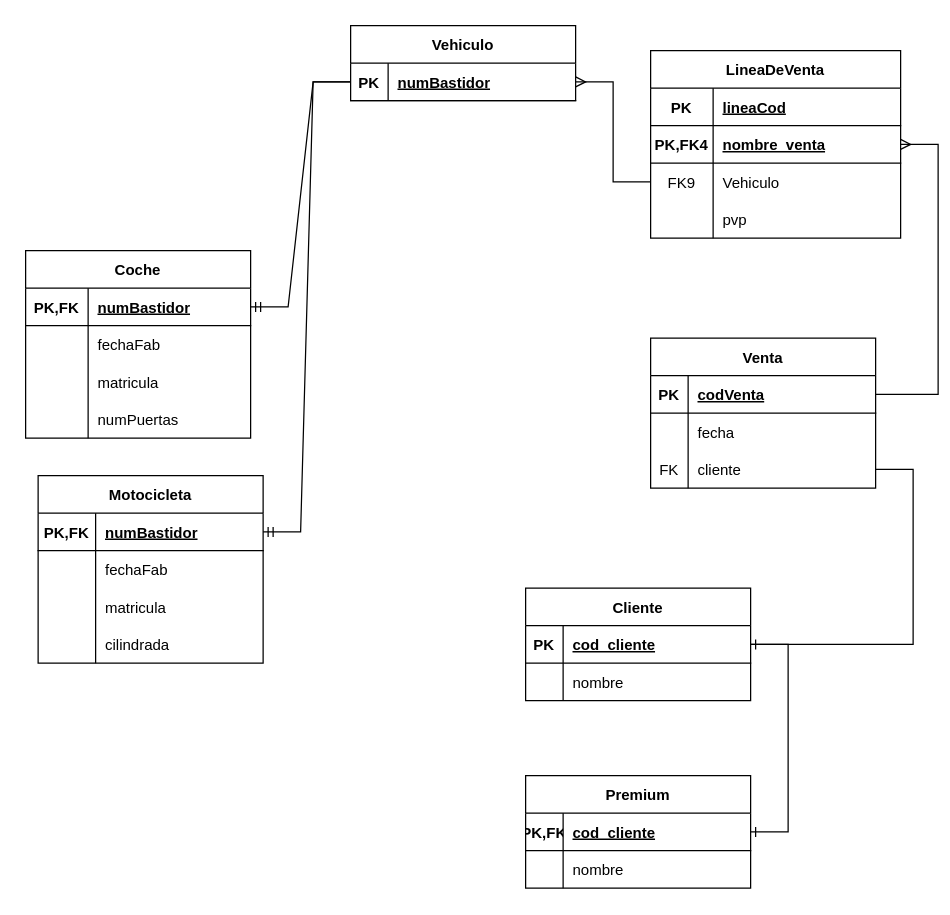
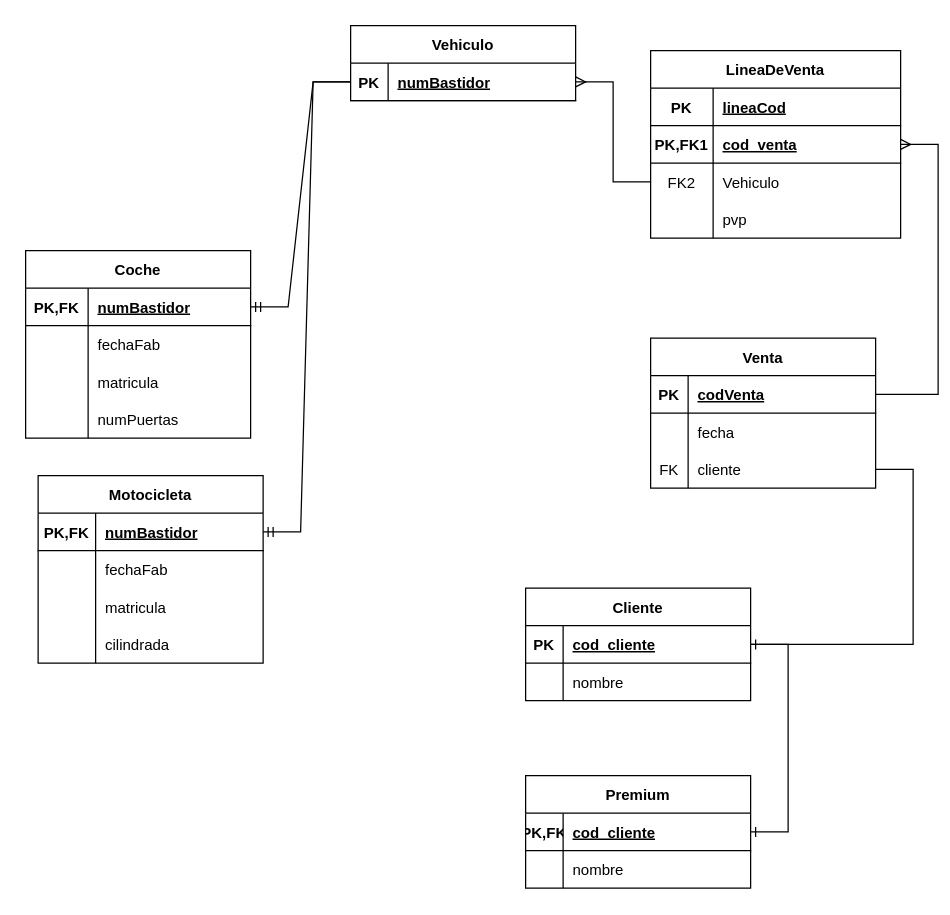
(681, 145) -> (681, 145)
(773, 145) -> (760, 145)
(681, 183) -> (681, 183)
